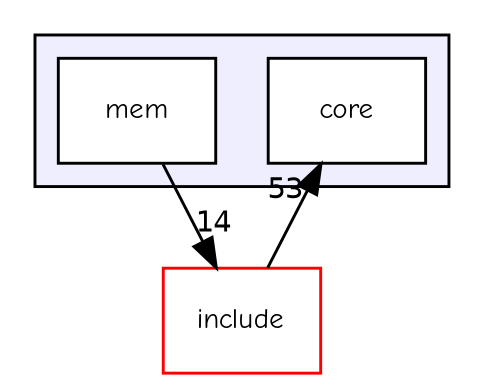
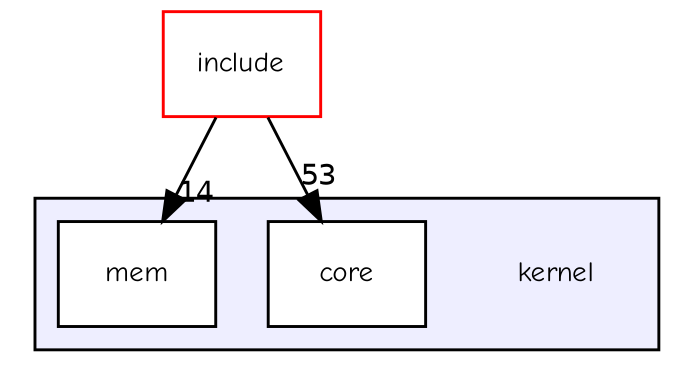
(184, 205) -> (196, 156)
none -> (557, 274)
